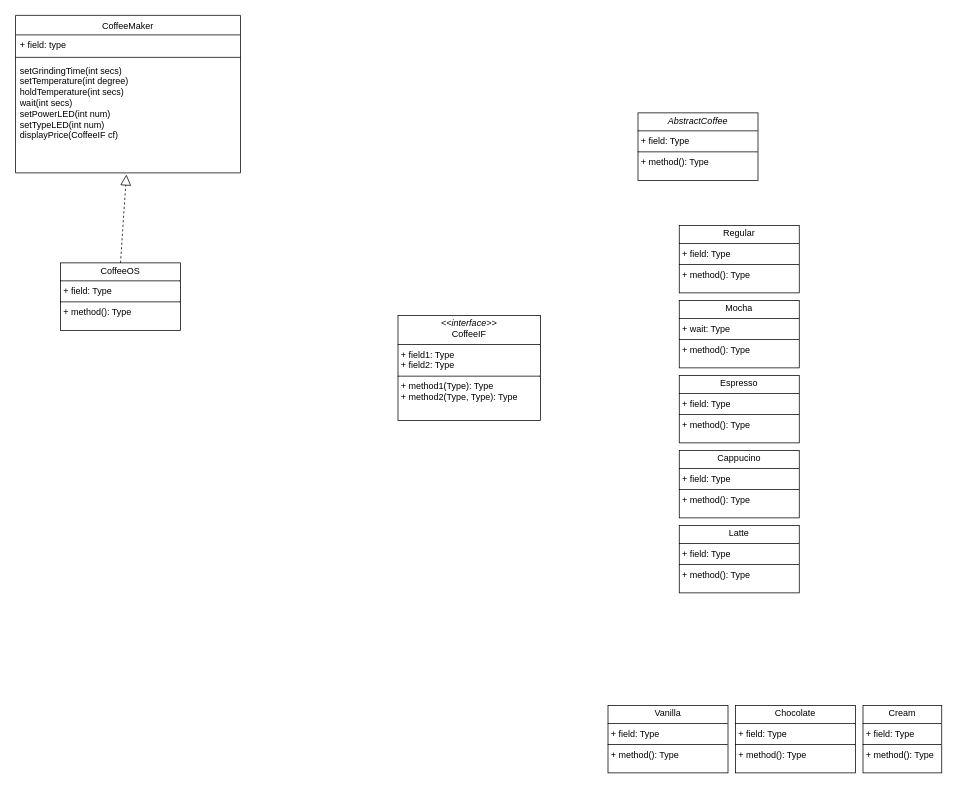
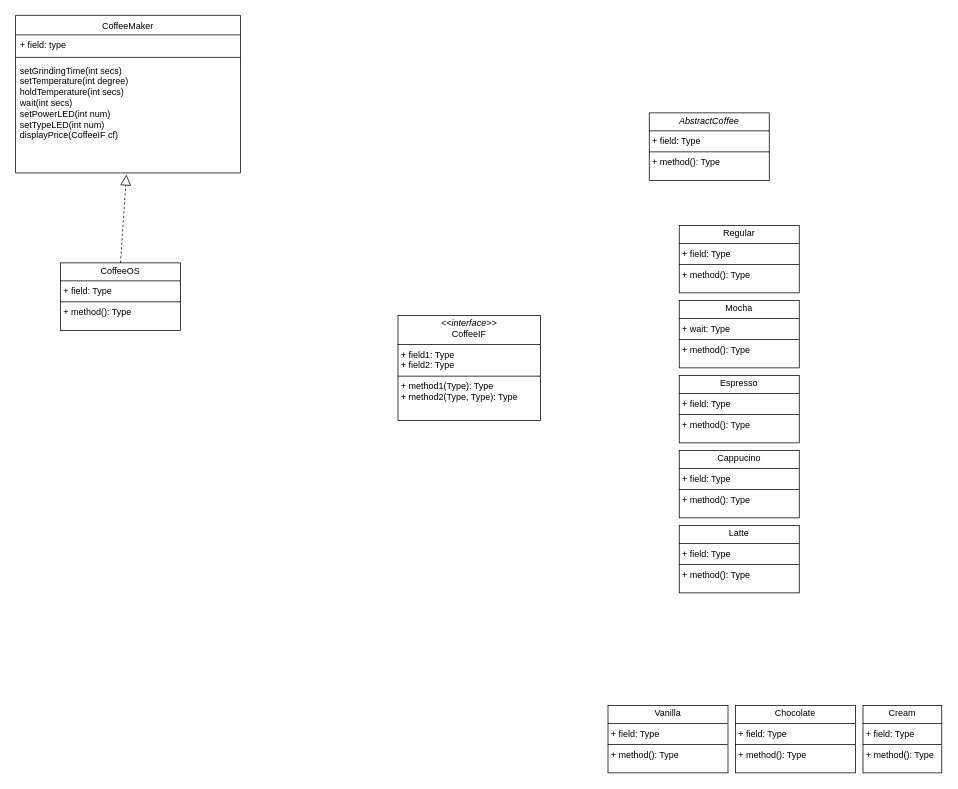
(698, 147) -> (709, 147)
